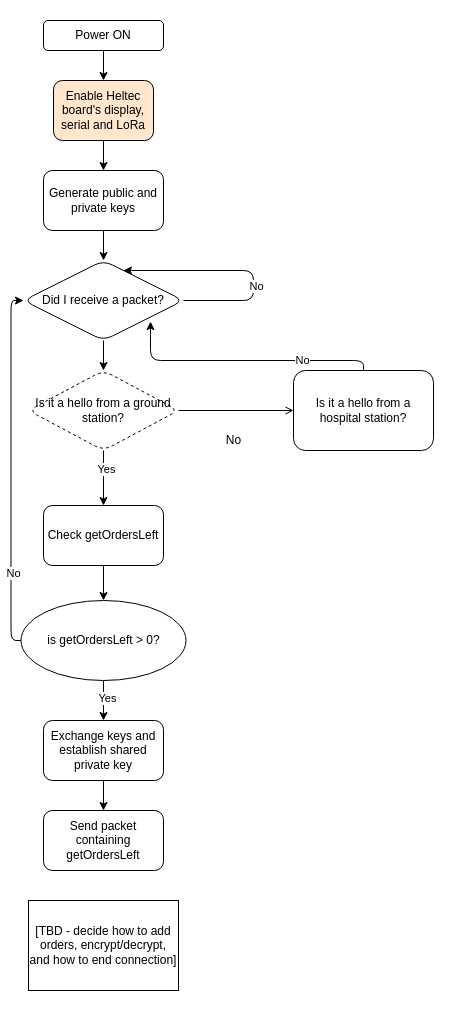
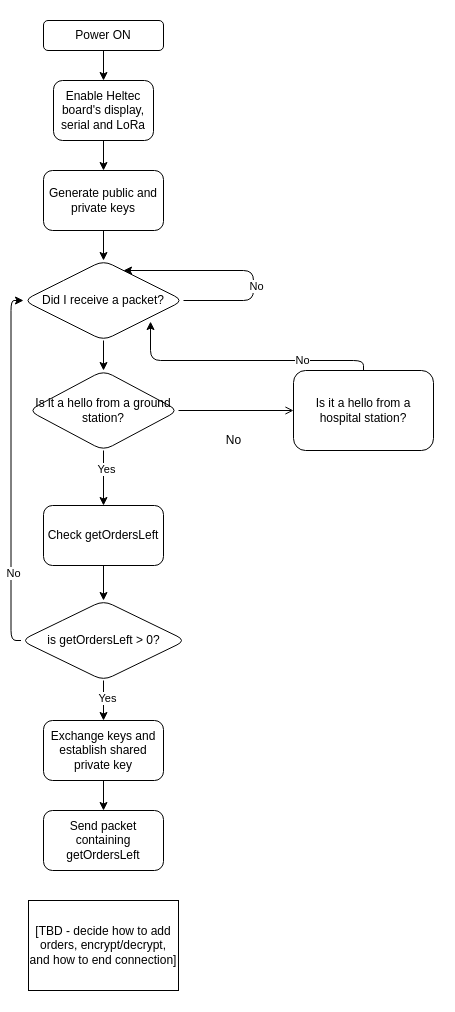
(104, 111) -> (104, 111)
(104, 411) -> (104, 411)
(104, 641) -> (104, 641)
